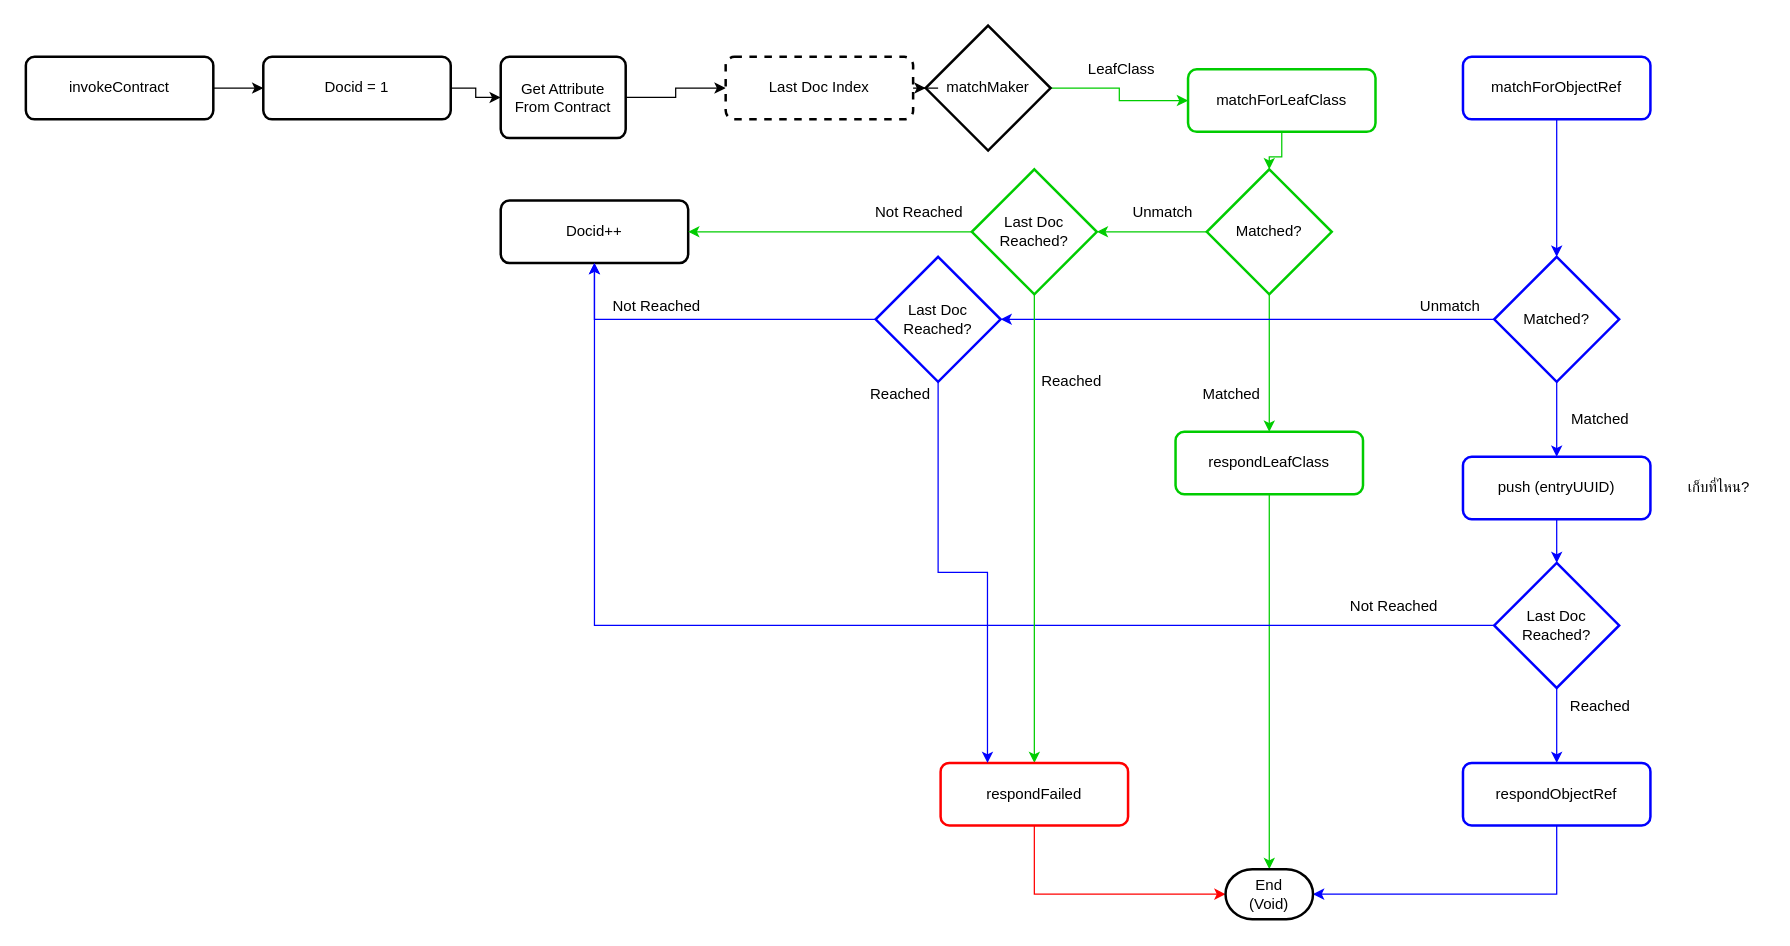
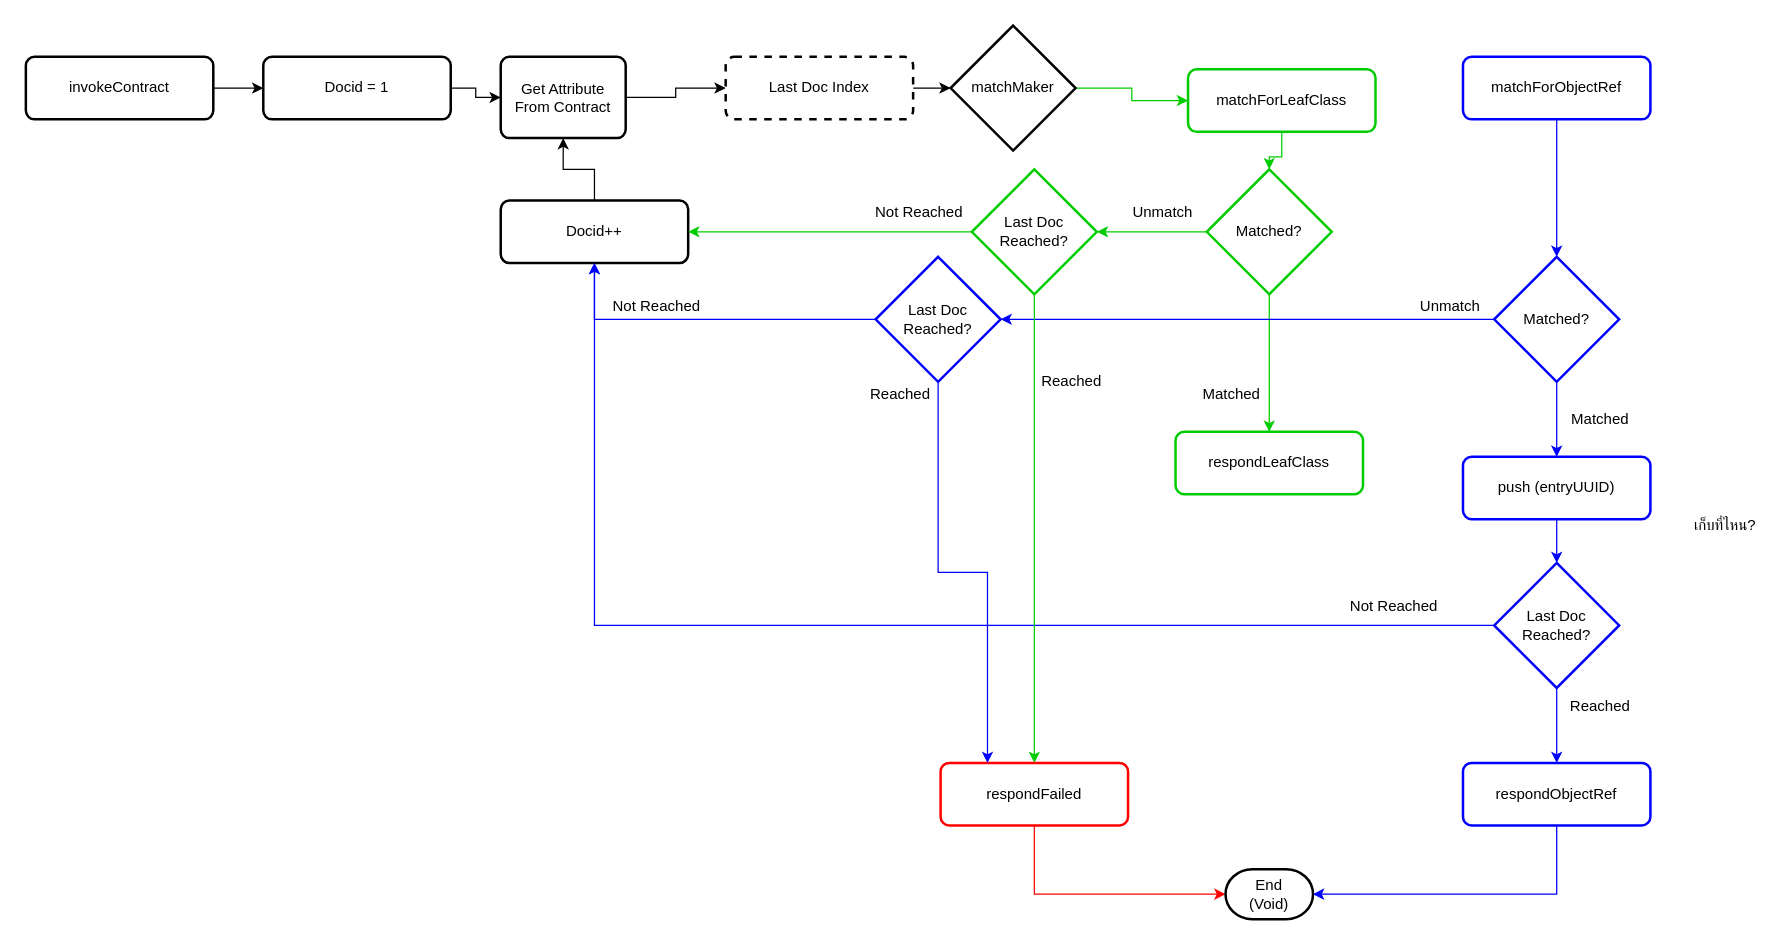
(1122, 69) -> none
(988, 88) -> (1013, 88)
none -> (582, 169)
(1719, 488) -> (1726, 526)
(1269, 677) -> none
